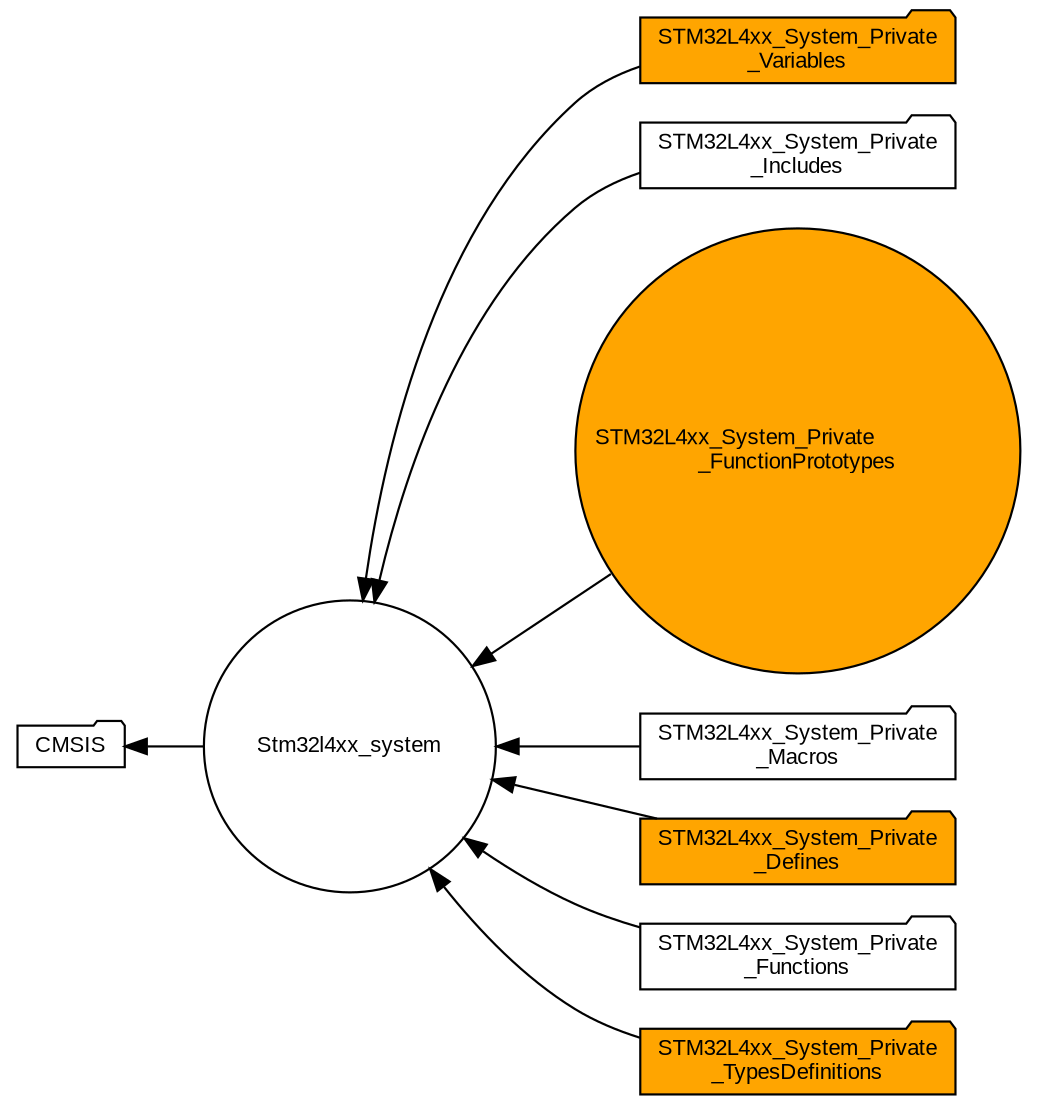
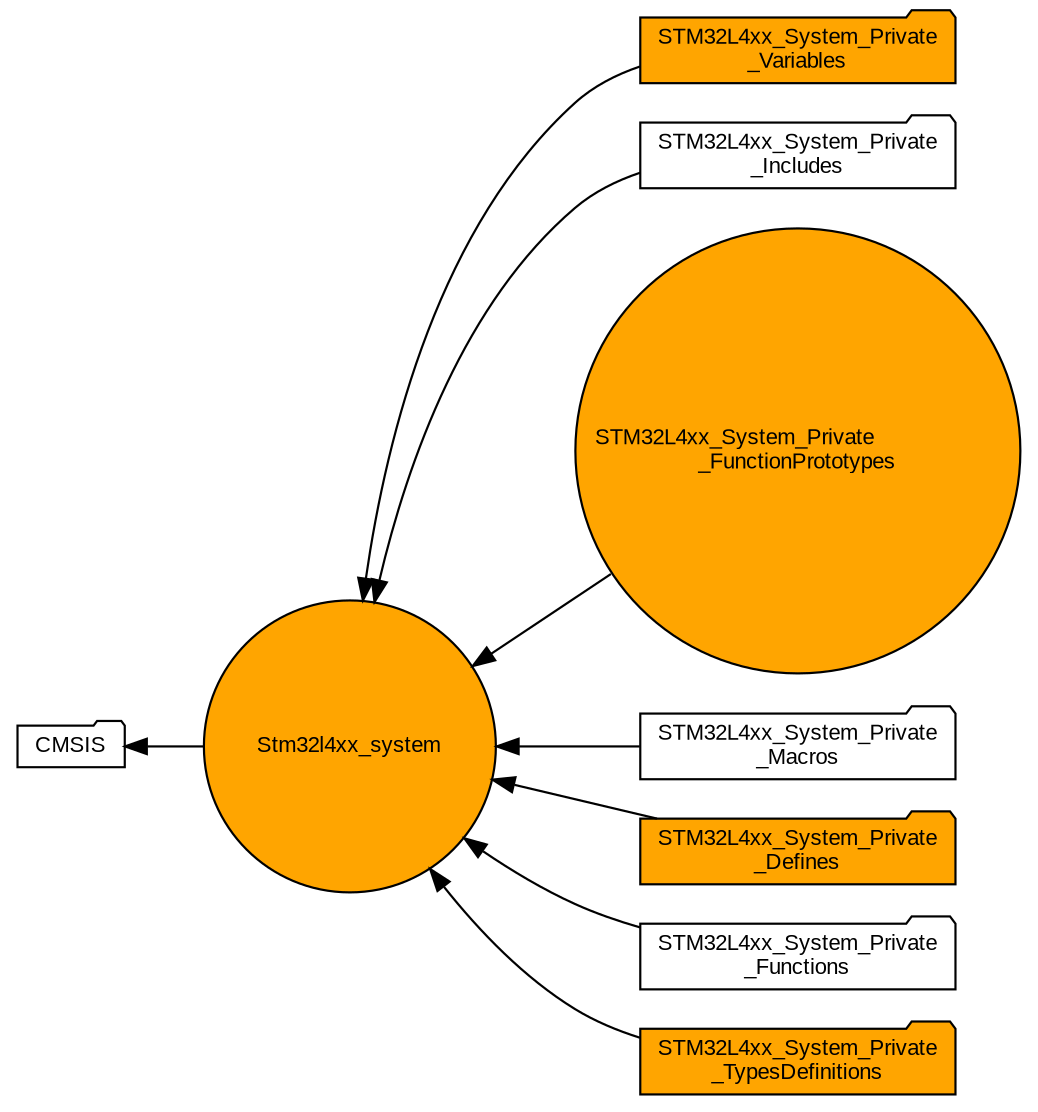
(350, 746) -> (350, 746)
